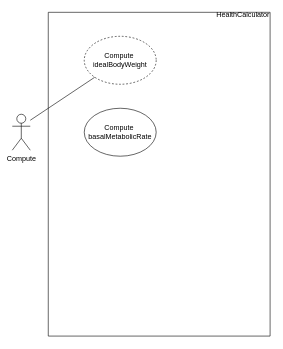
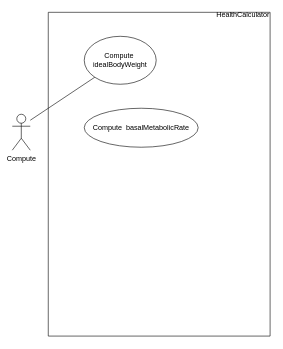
(120, 60) -> (120, 60)
(120, 132) -> (141, 128)
